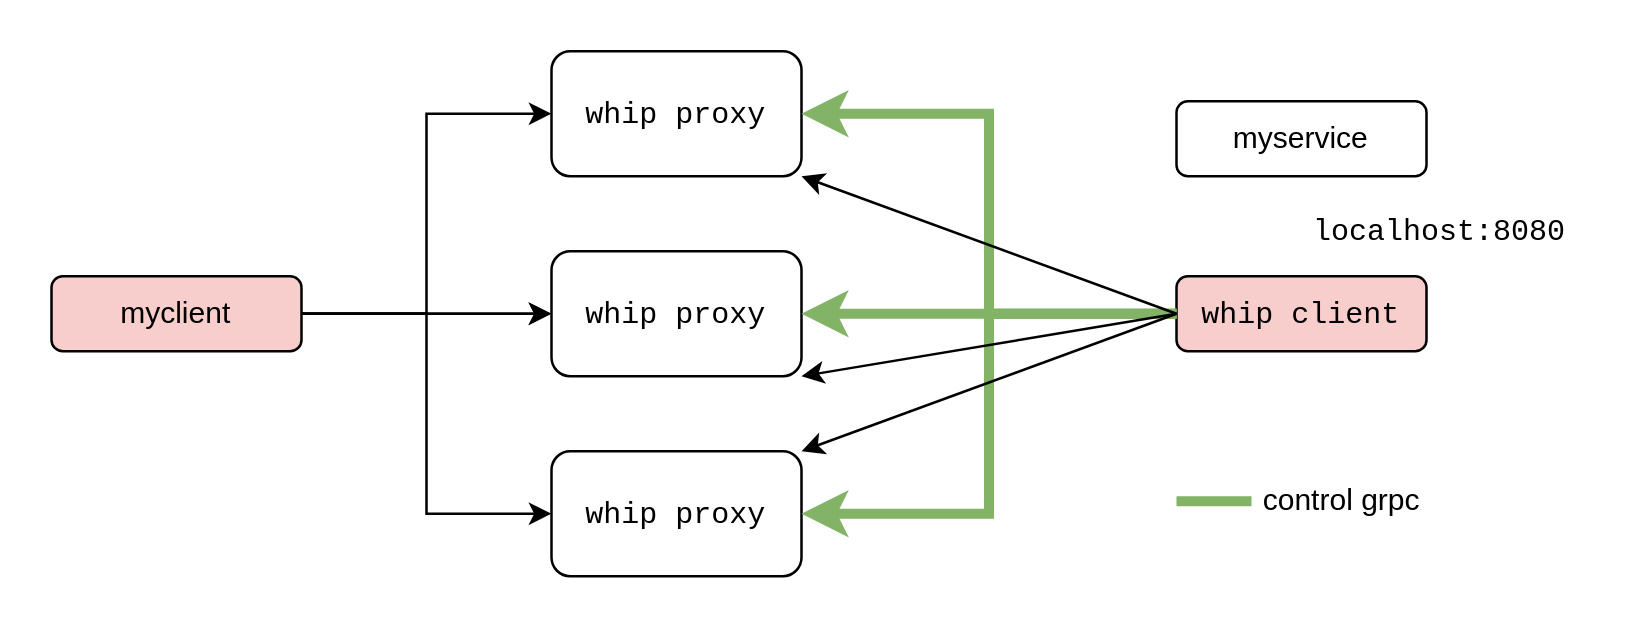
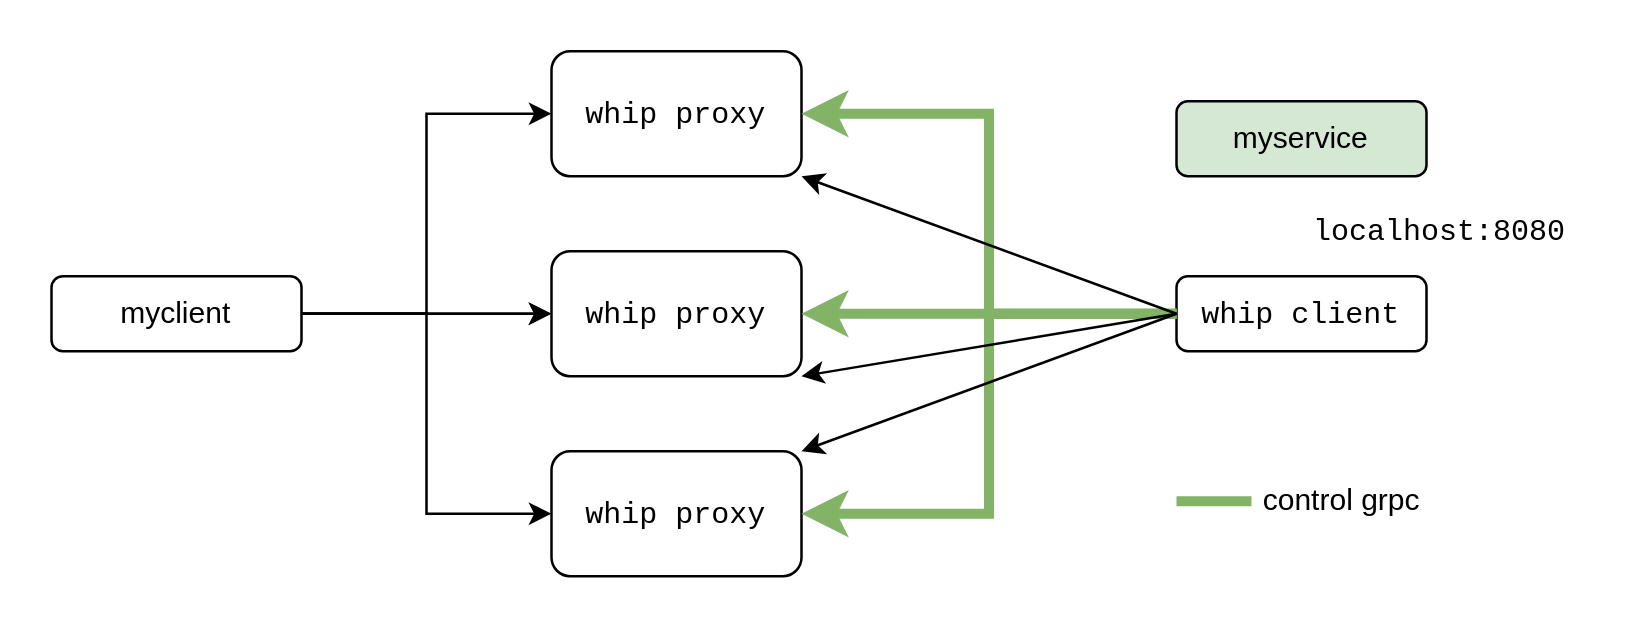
(1301, 139) -> (1301, 139)
(176, 314) -> (176, 314)
(1301, 314) -> (1301, 314)
